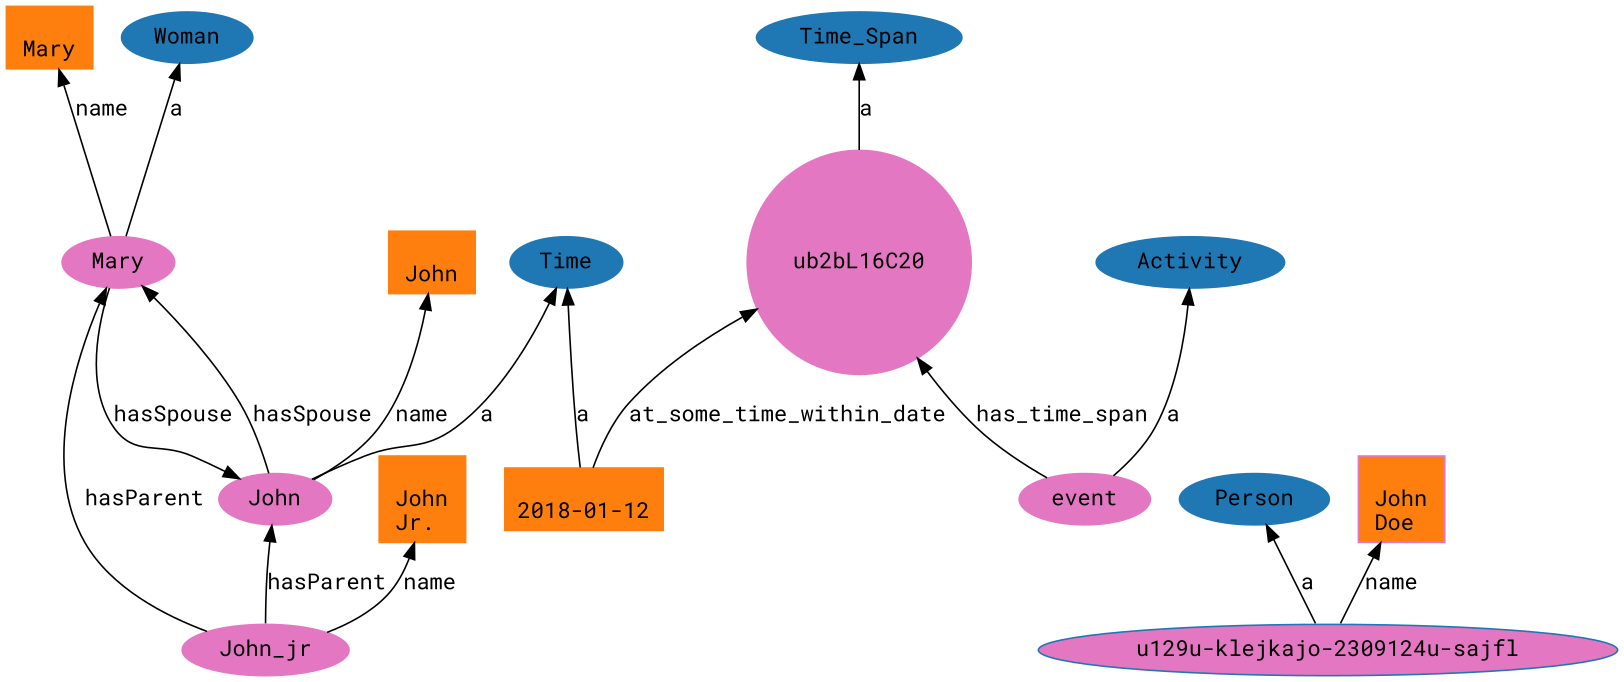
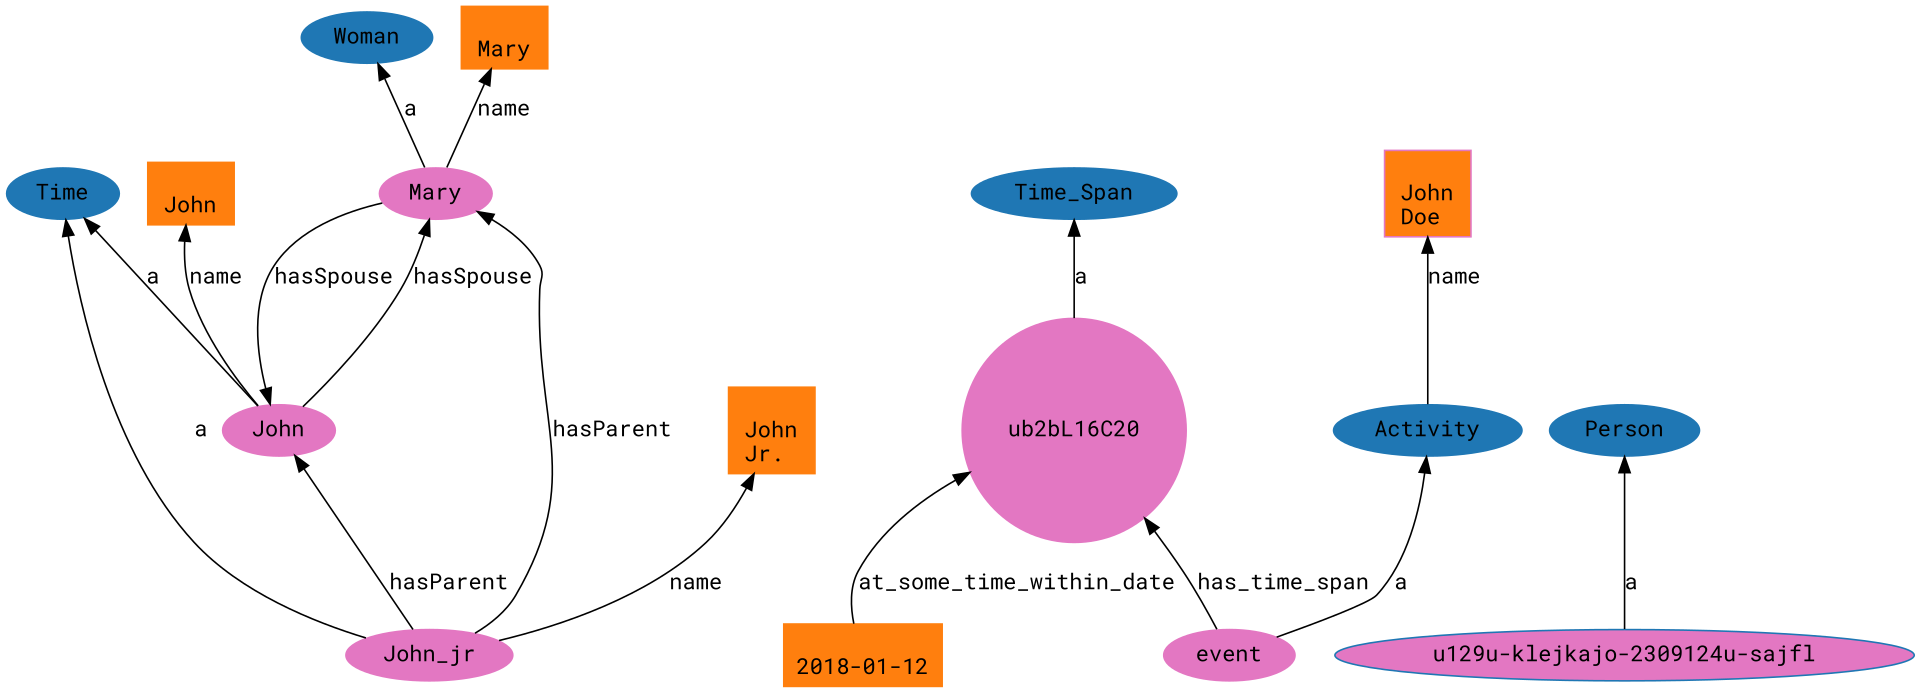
(573, 386) -> (154, 487)
(1357, 590) -> (1428, 329)
